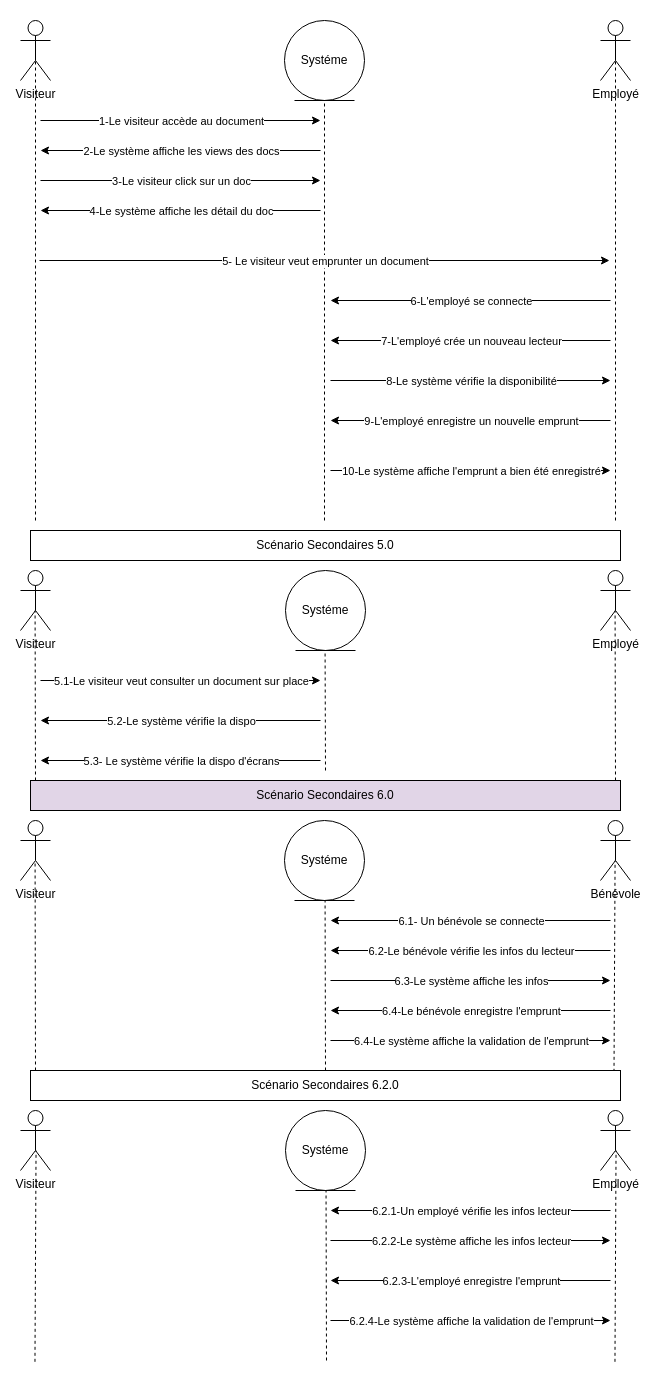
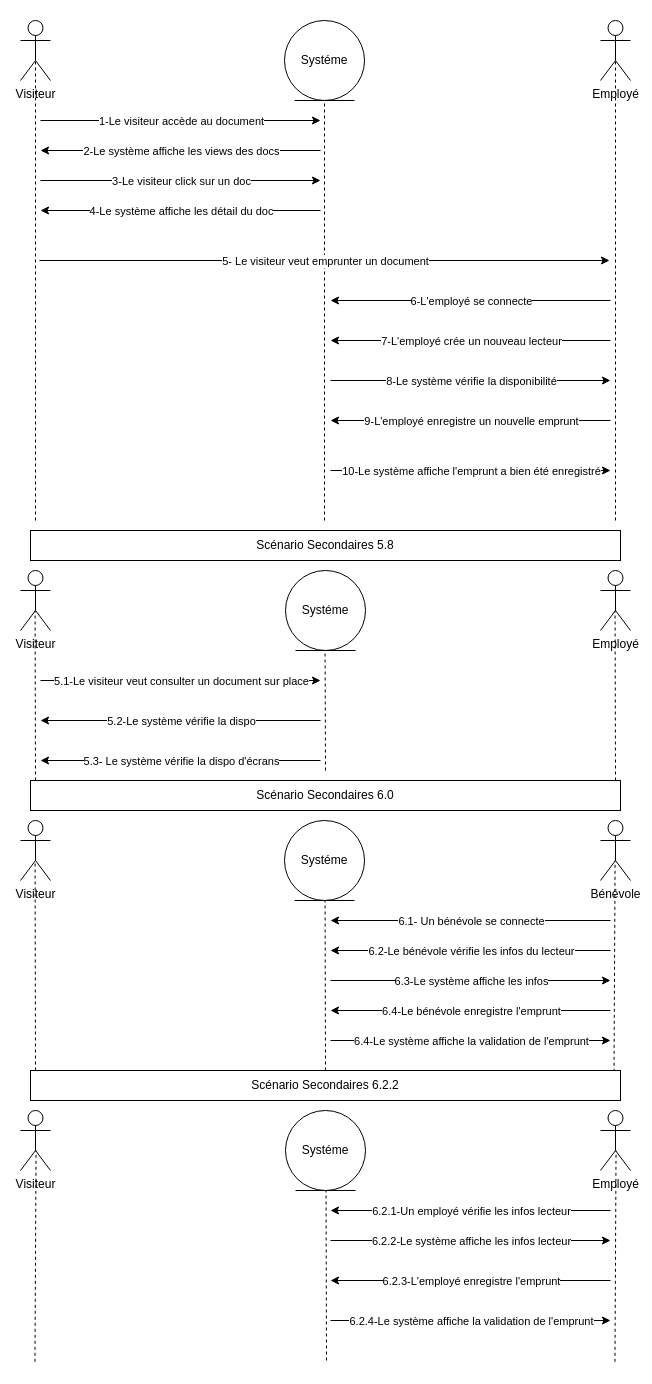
(326, 546) -> (326, 546)
(326, 796) -> (326, 796)
(326, 1086) -> (326, 1086)
